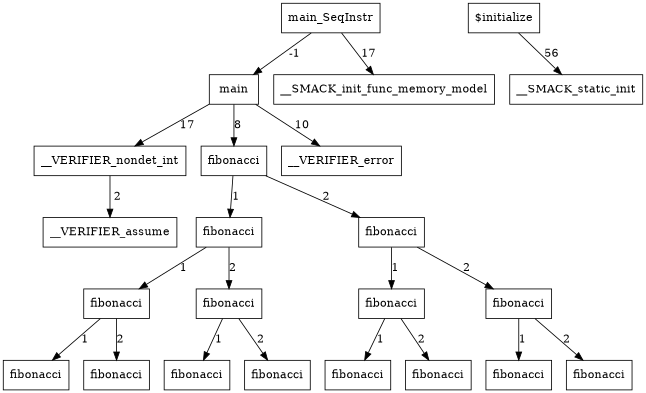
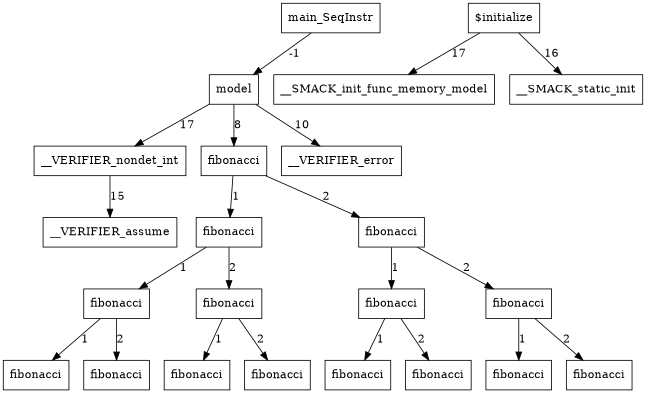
(355, 50) -> (448, 52)
(552, 54) -> (552, 54)
(234, 89) -> (234, 89)
(118, 197) -> (118, 197)
